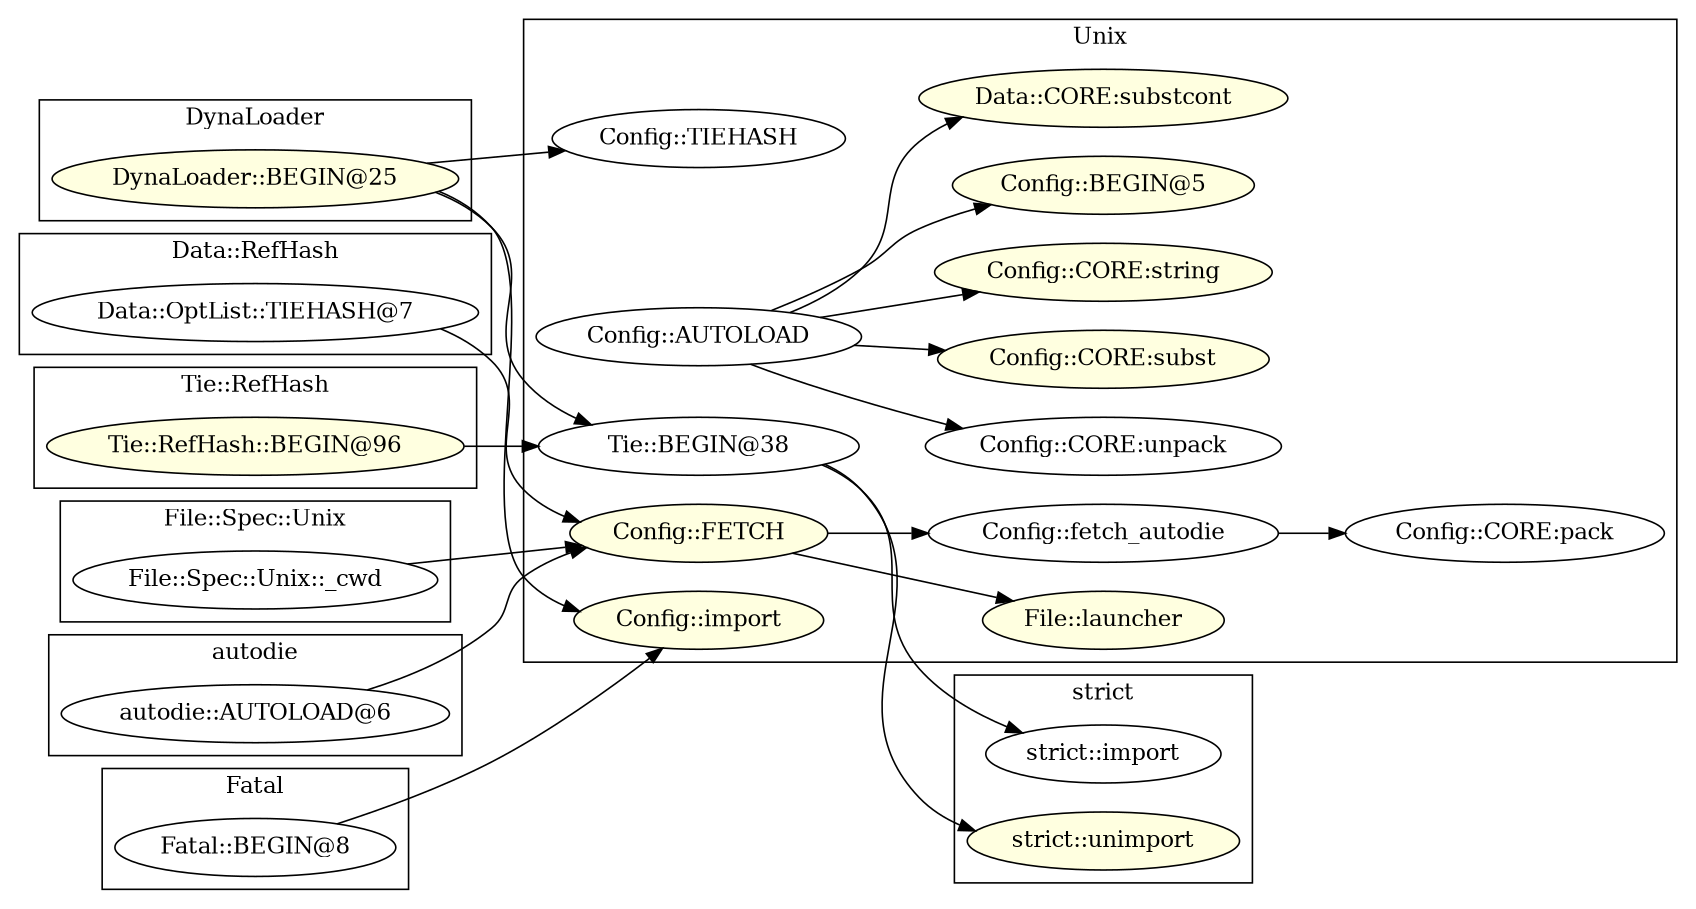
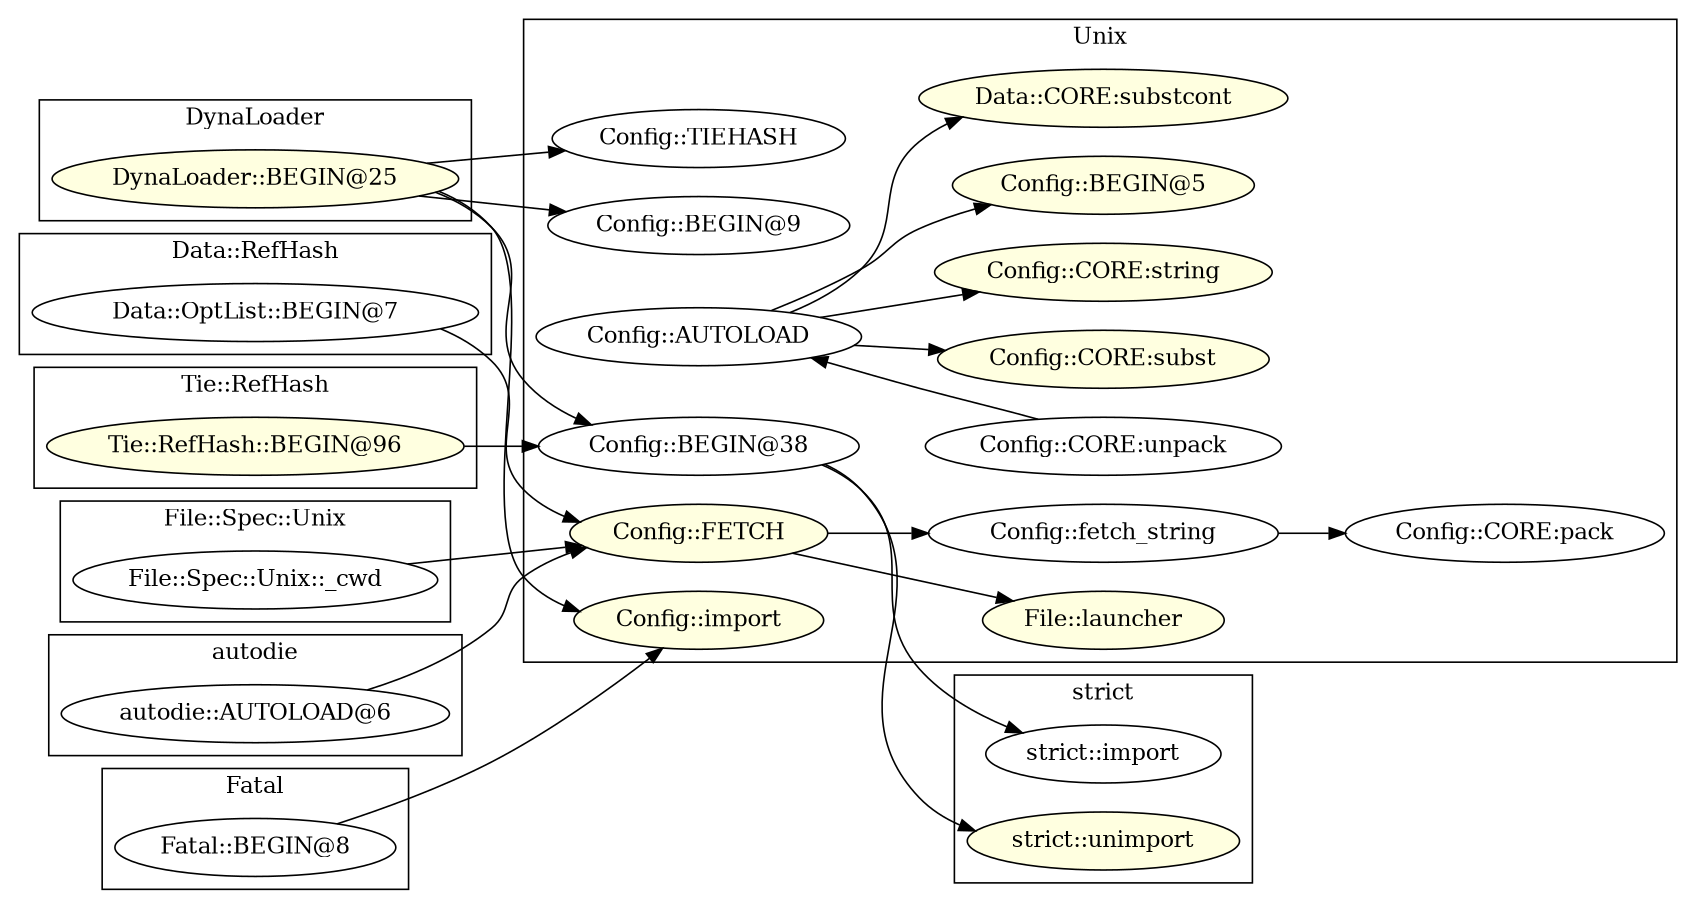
none -> (699, 226)
(255, 313) -> (255, 313)
(848, 397) -> (932, 392)
(699, 446) -> (699, 446)
(1103, 533) -> (1103, 533)
